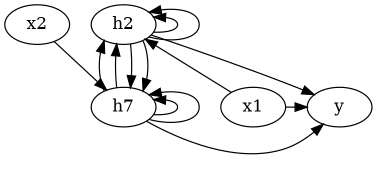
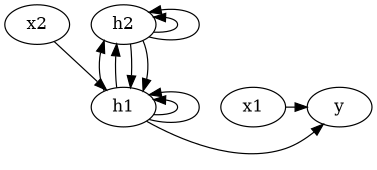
(228, 62) -> none
(193, 69) -> none
(124, 107) -> (124, 107)
